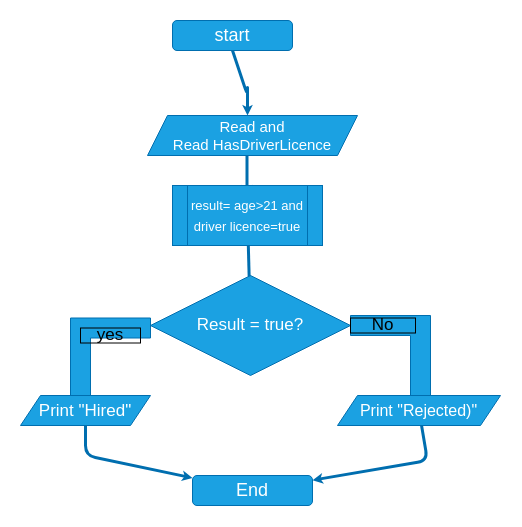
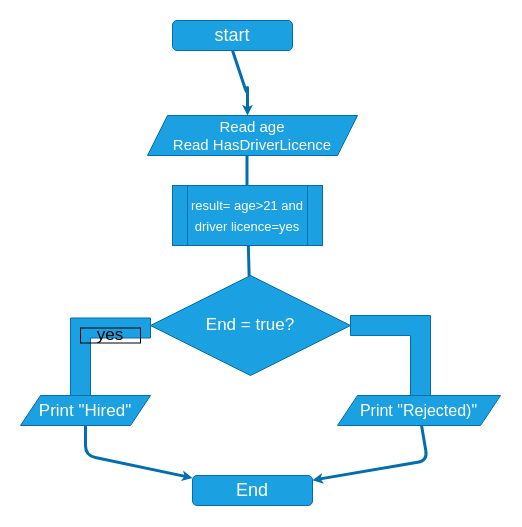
(253, 136) -> (253, 136)
(248, 216) -> (248, 216)
(251, 326) -> (251, 326)
(383, 326) -> none
